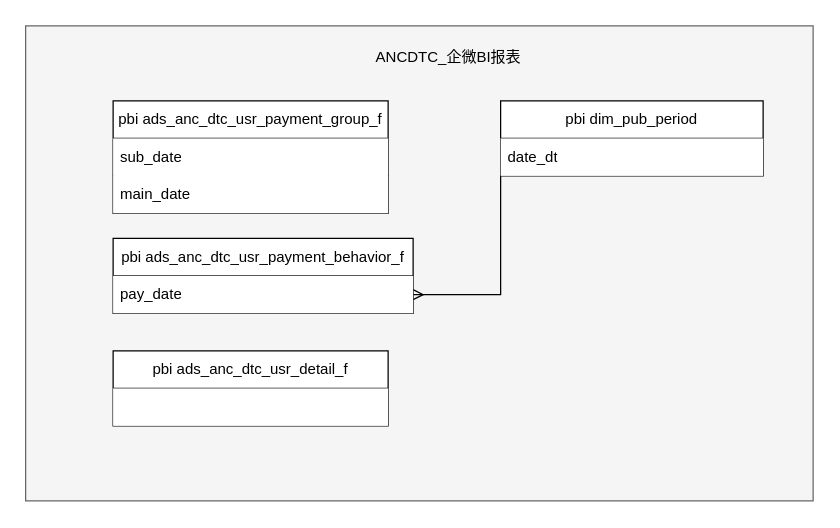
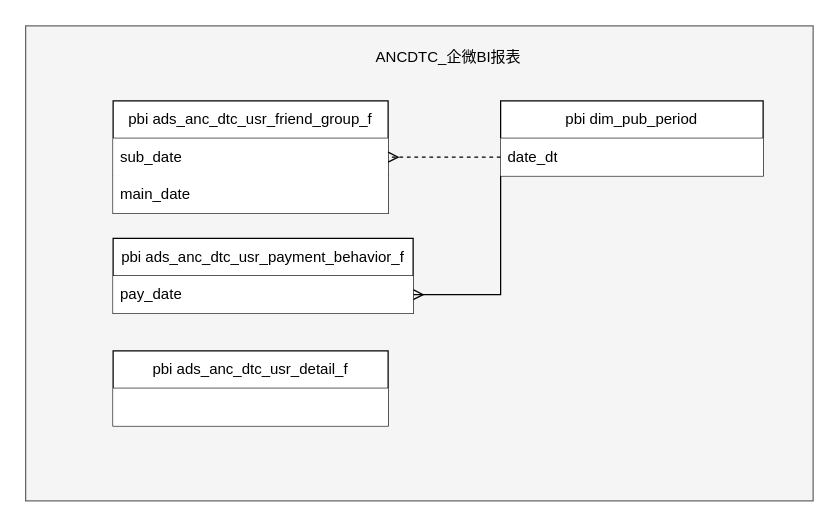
(251, 119) -> (251, 119)
none -> (444, 157)
